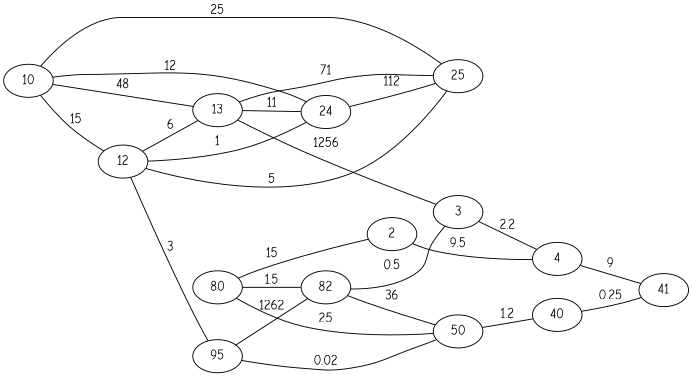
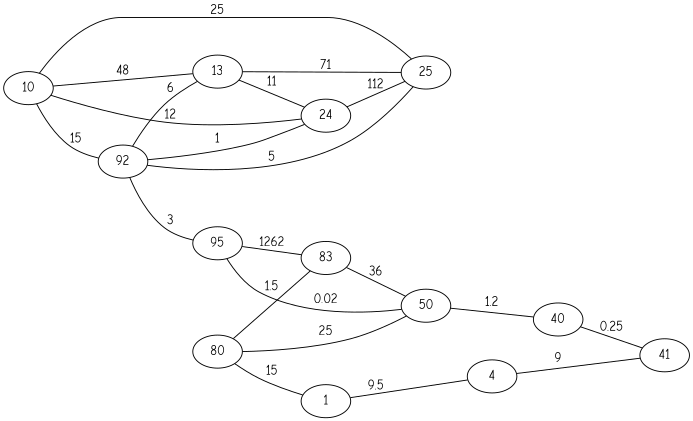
(123, 162) -> (123, 162)
(458, 212) -> none
(392, 234) -> (326, 401)
(326, 287) -> (326, 258)
